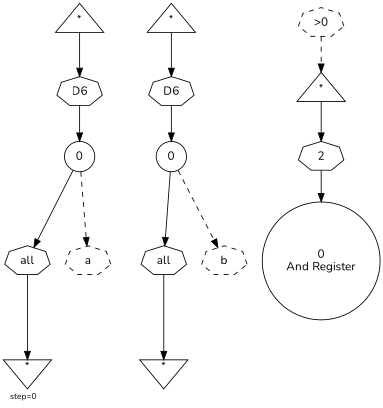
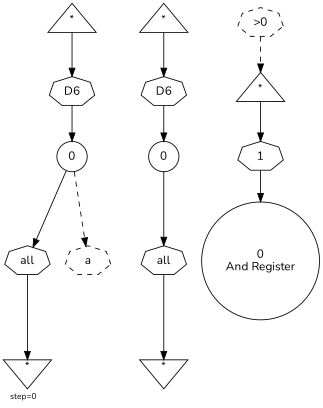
(321, 157) -> (261, 157)
(224, 261) -> none
